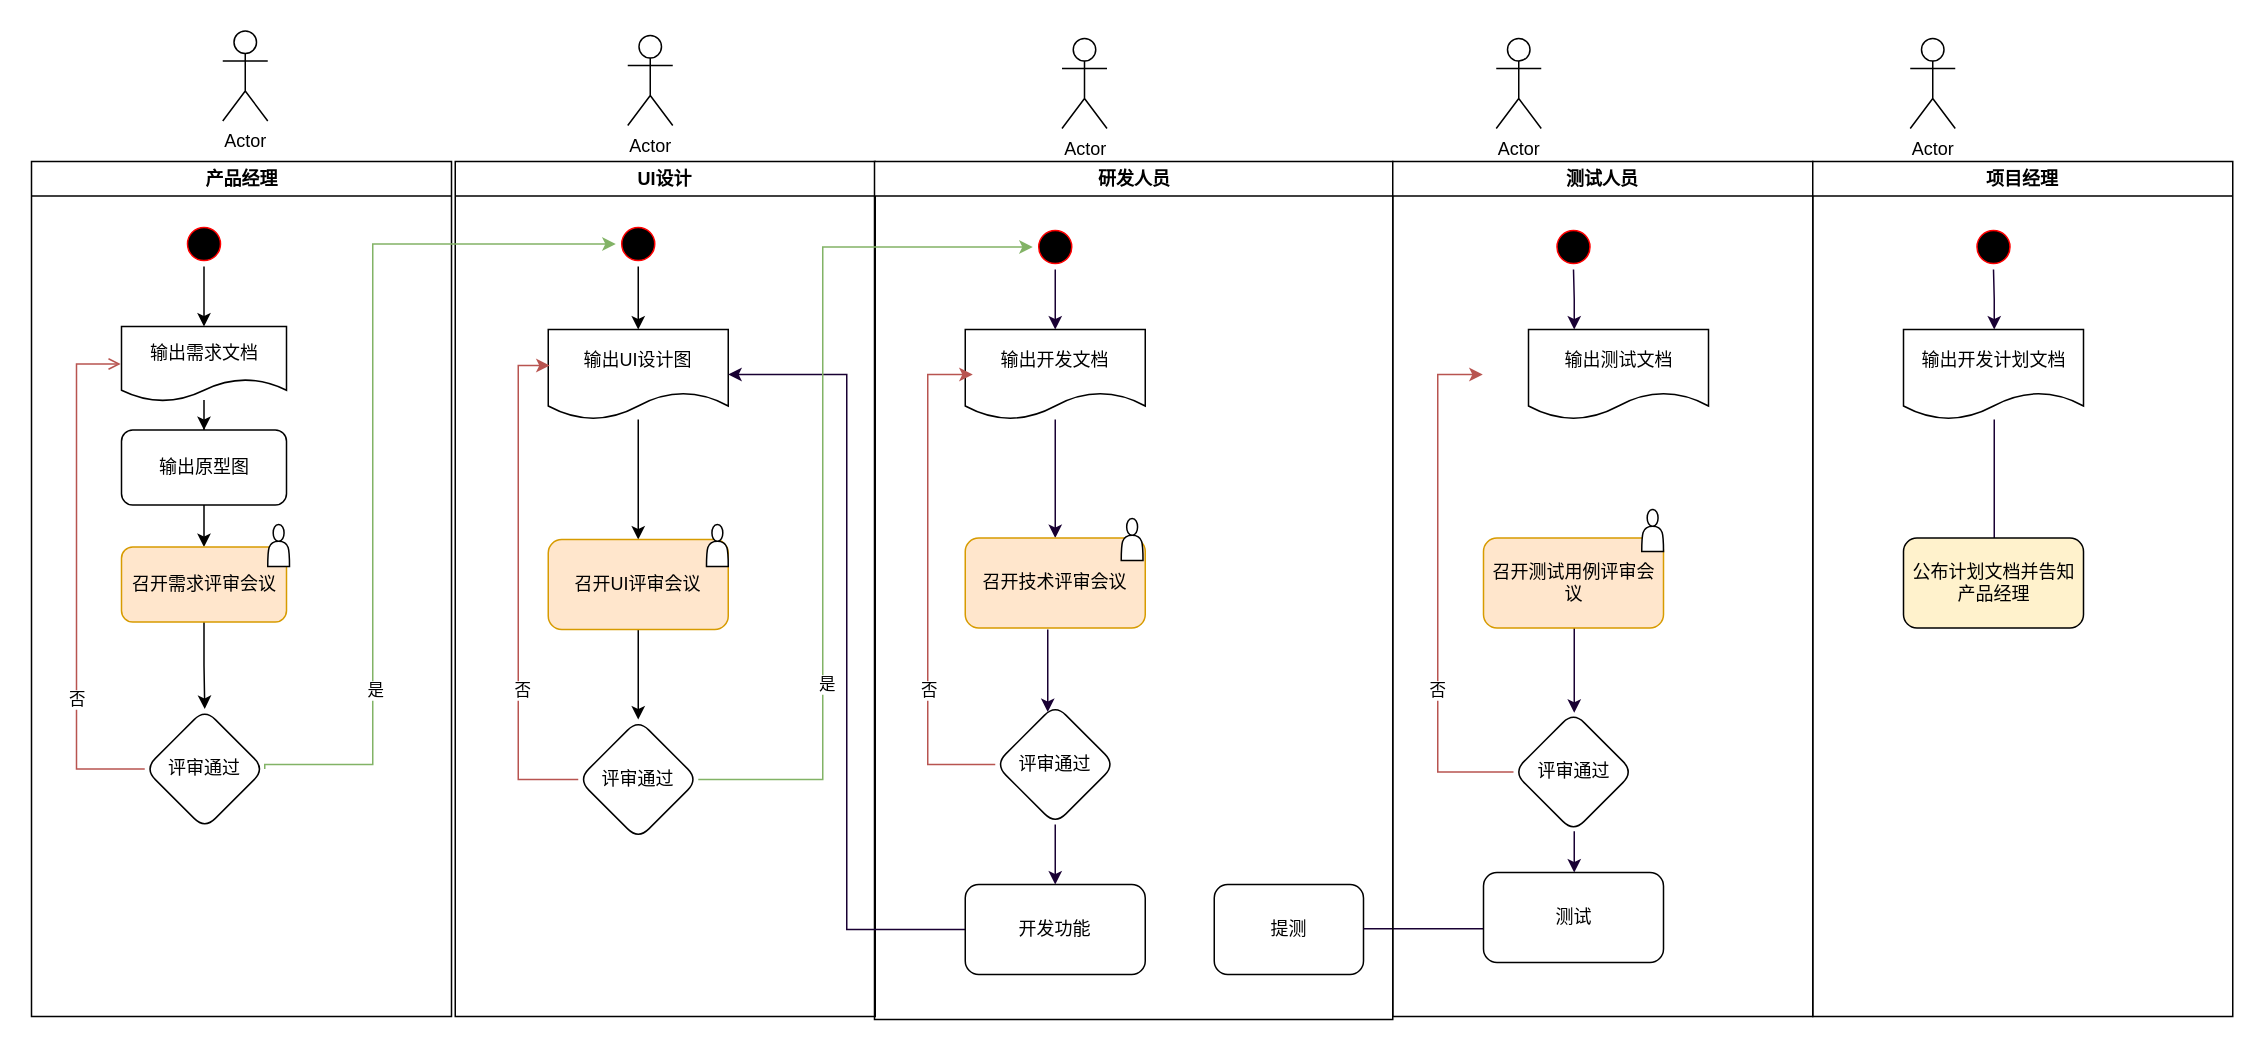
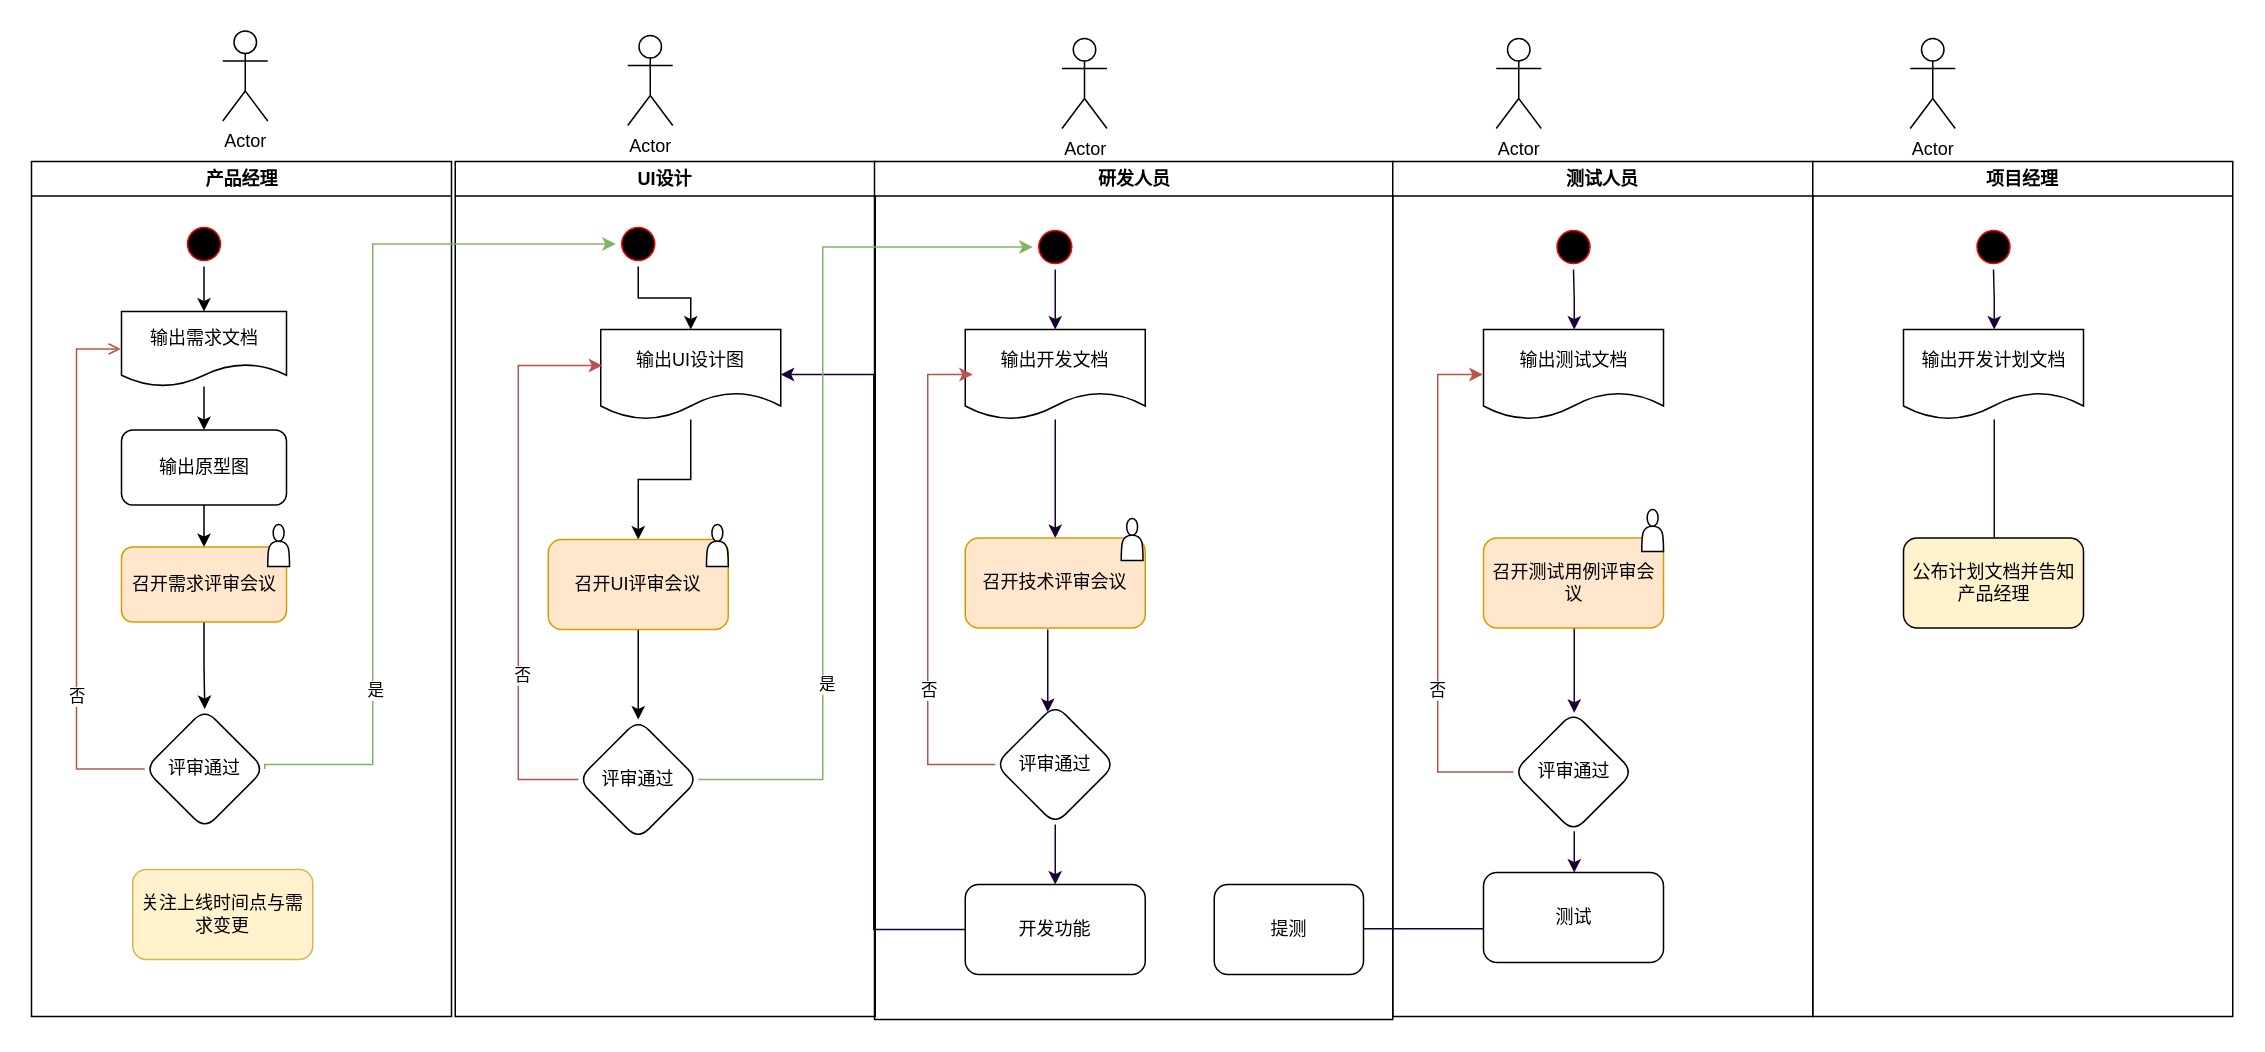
(204, 364) -> (204, 349)
(638, 374) -> (691, 374)
(1619, 374) -> (1574, 374)
none -> (223, 914)
